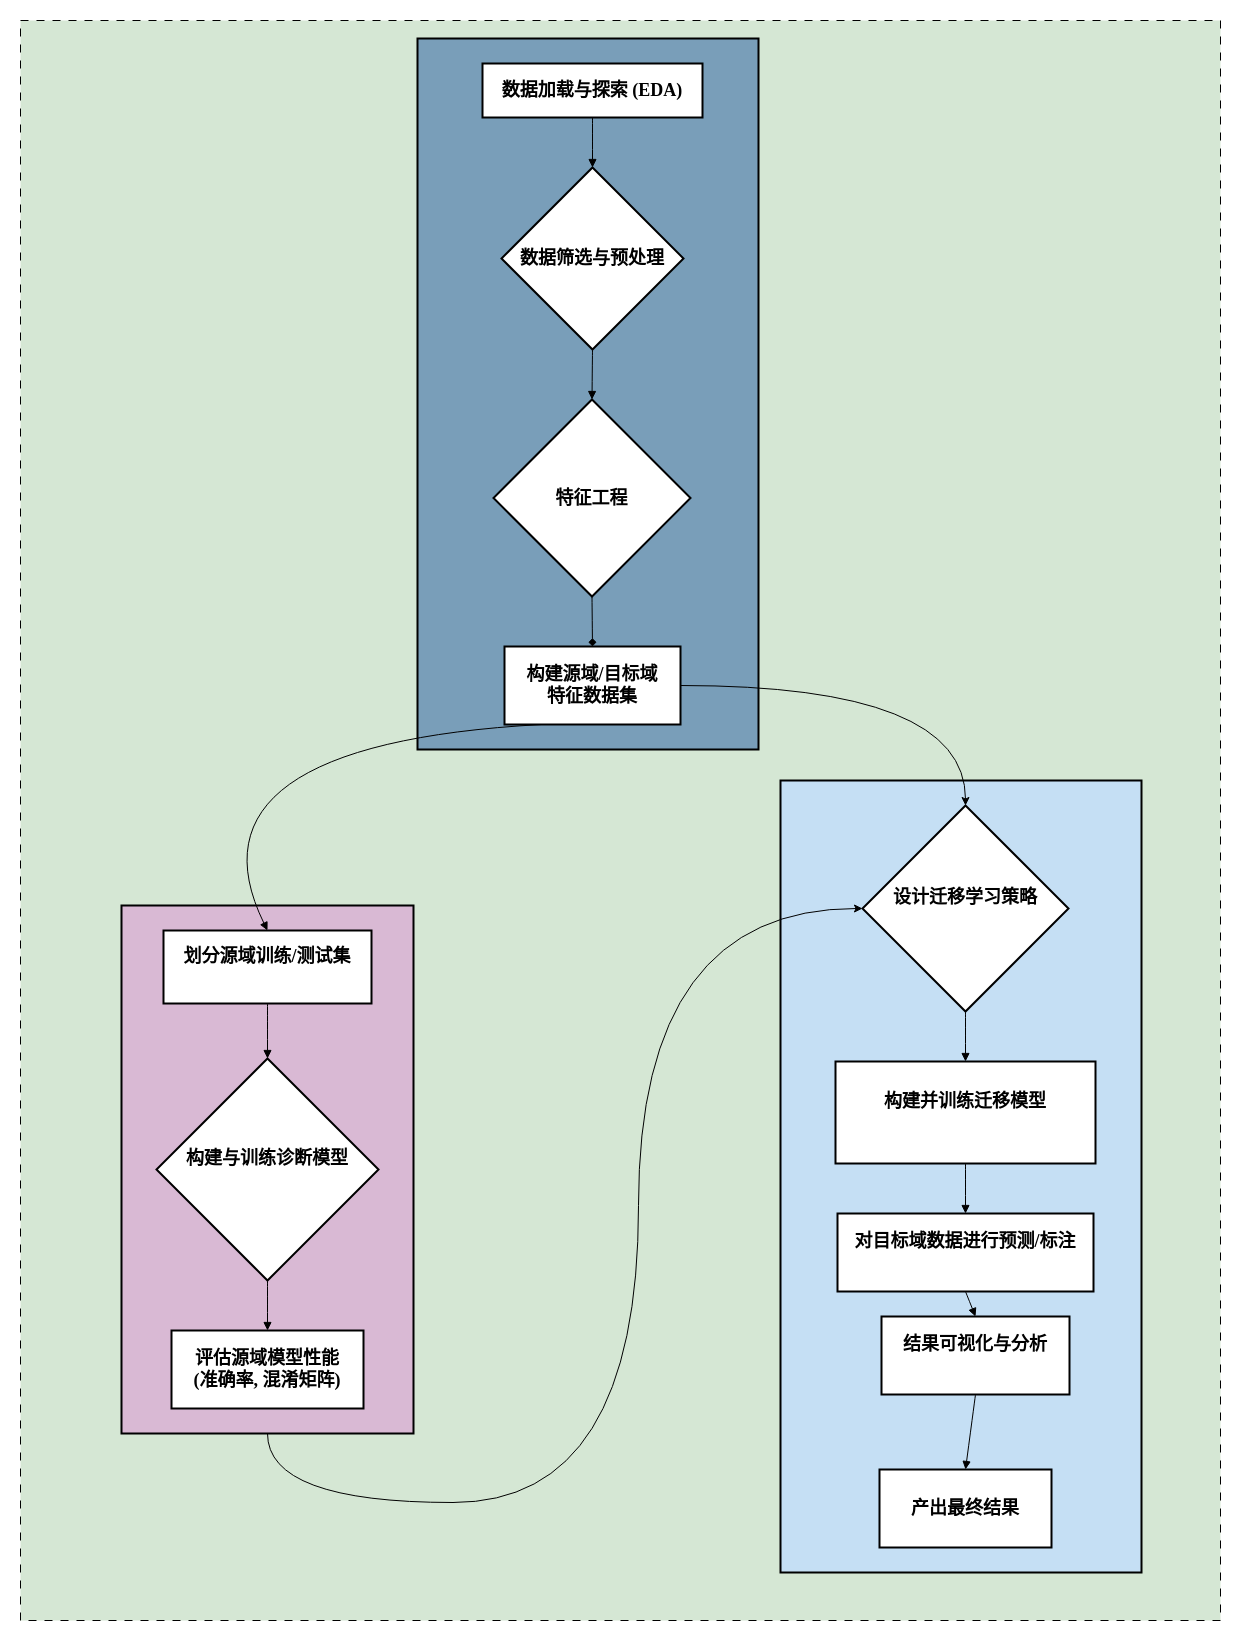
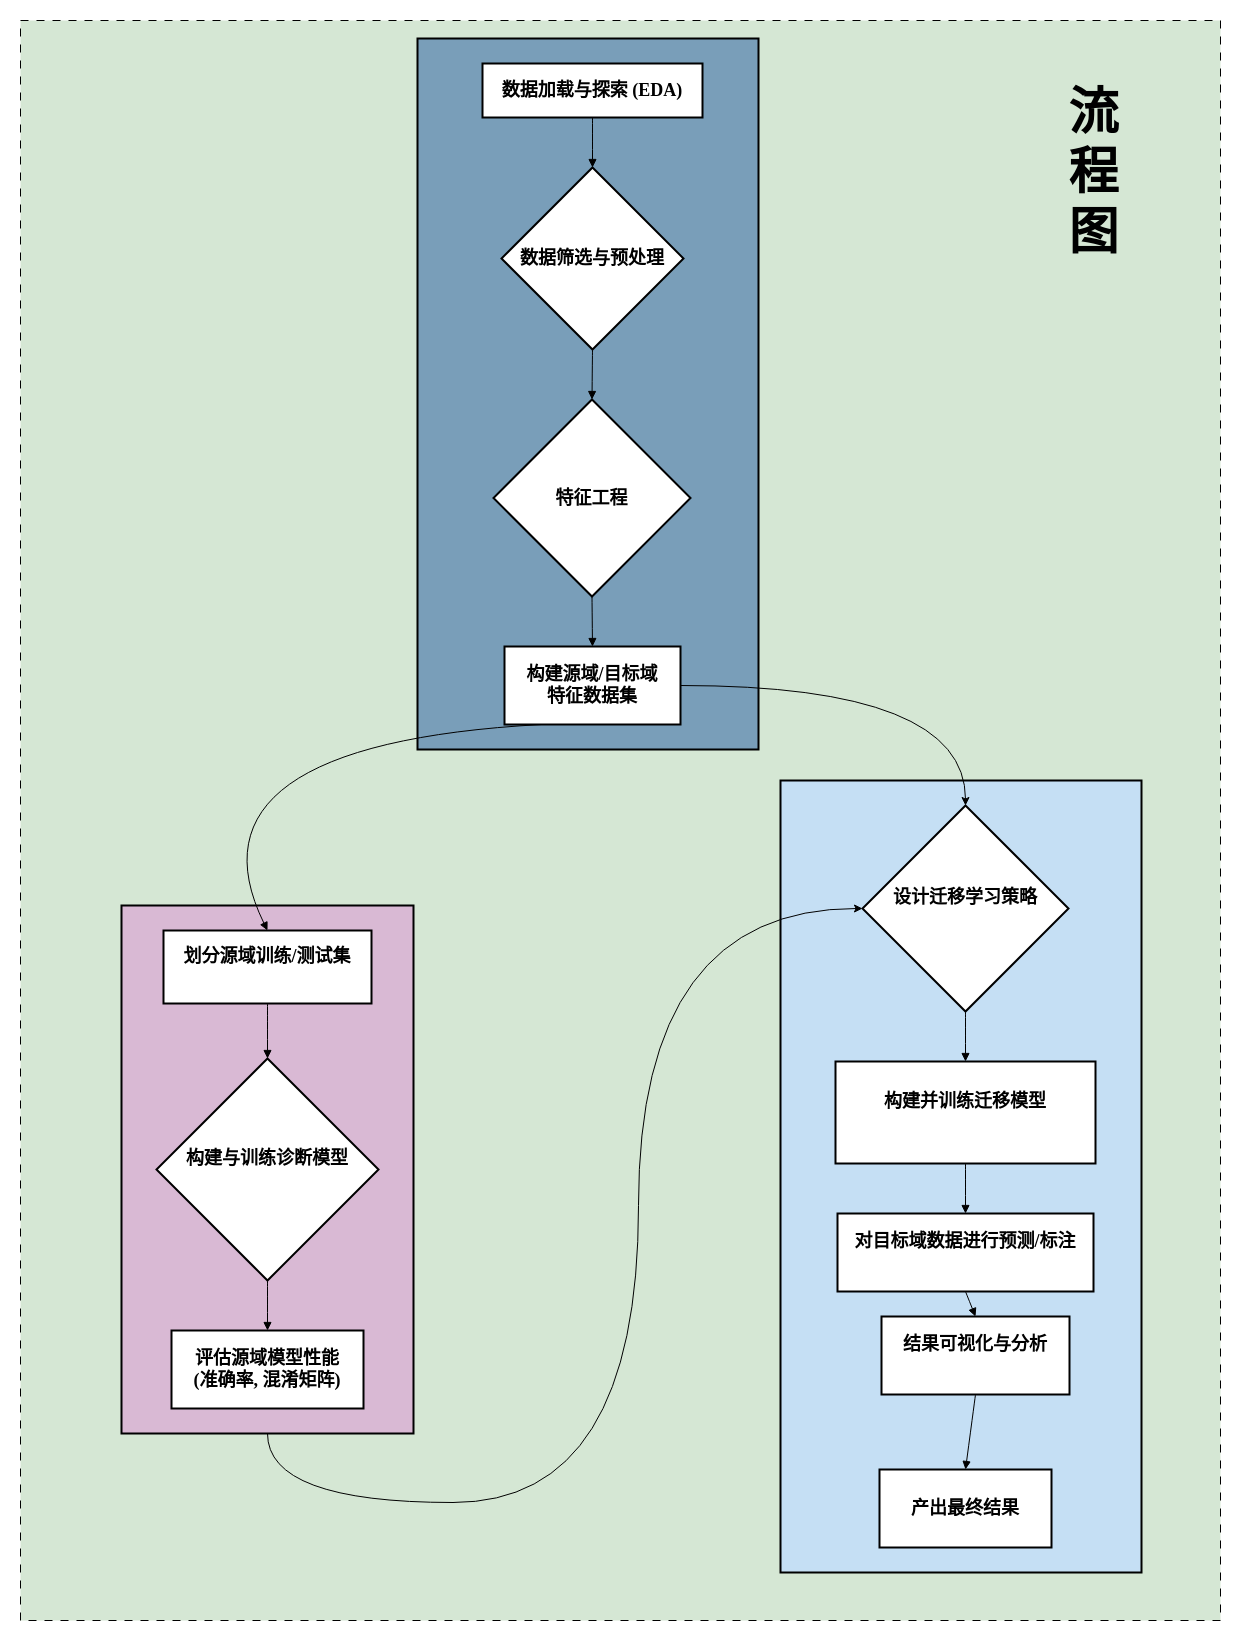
none -> (1094, 172)
(592, 637) -> (592, 637)
